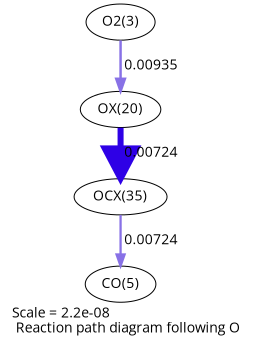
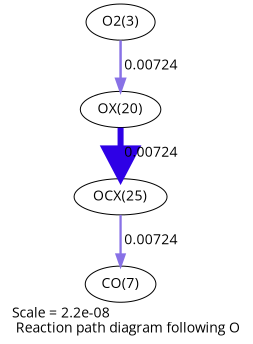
(150, 66) -> (150, 66)
(121, 197) -> (121, 197)
(121, 284) -> (121, 284)
